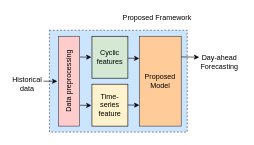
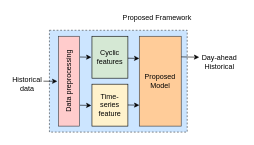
(220, 62) -> (220, 62)
